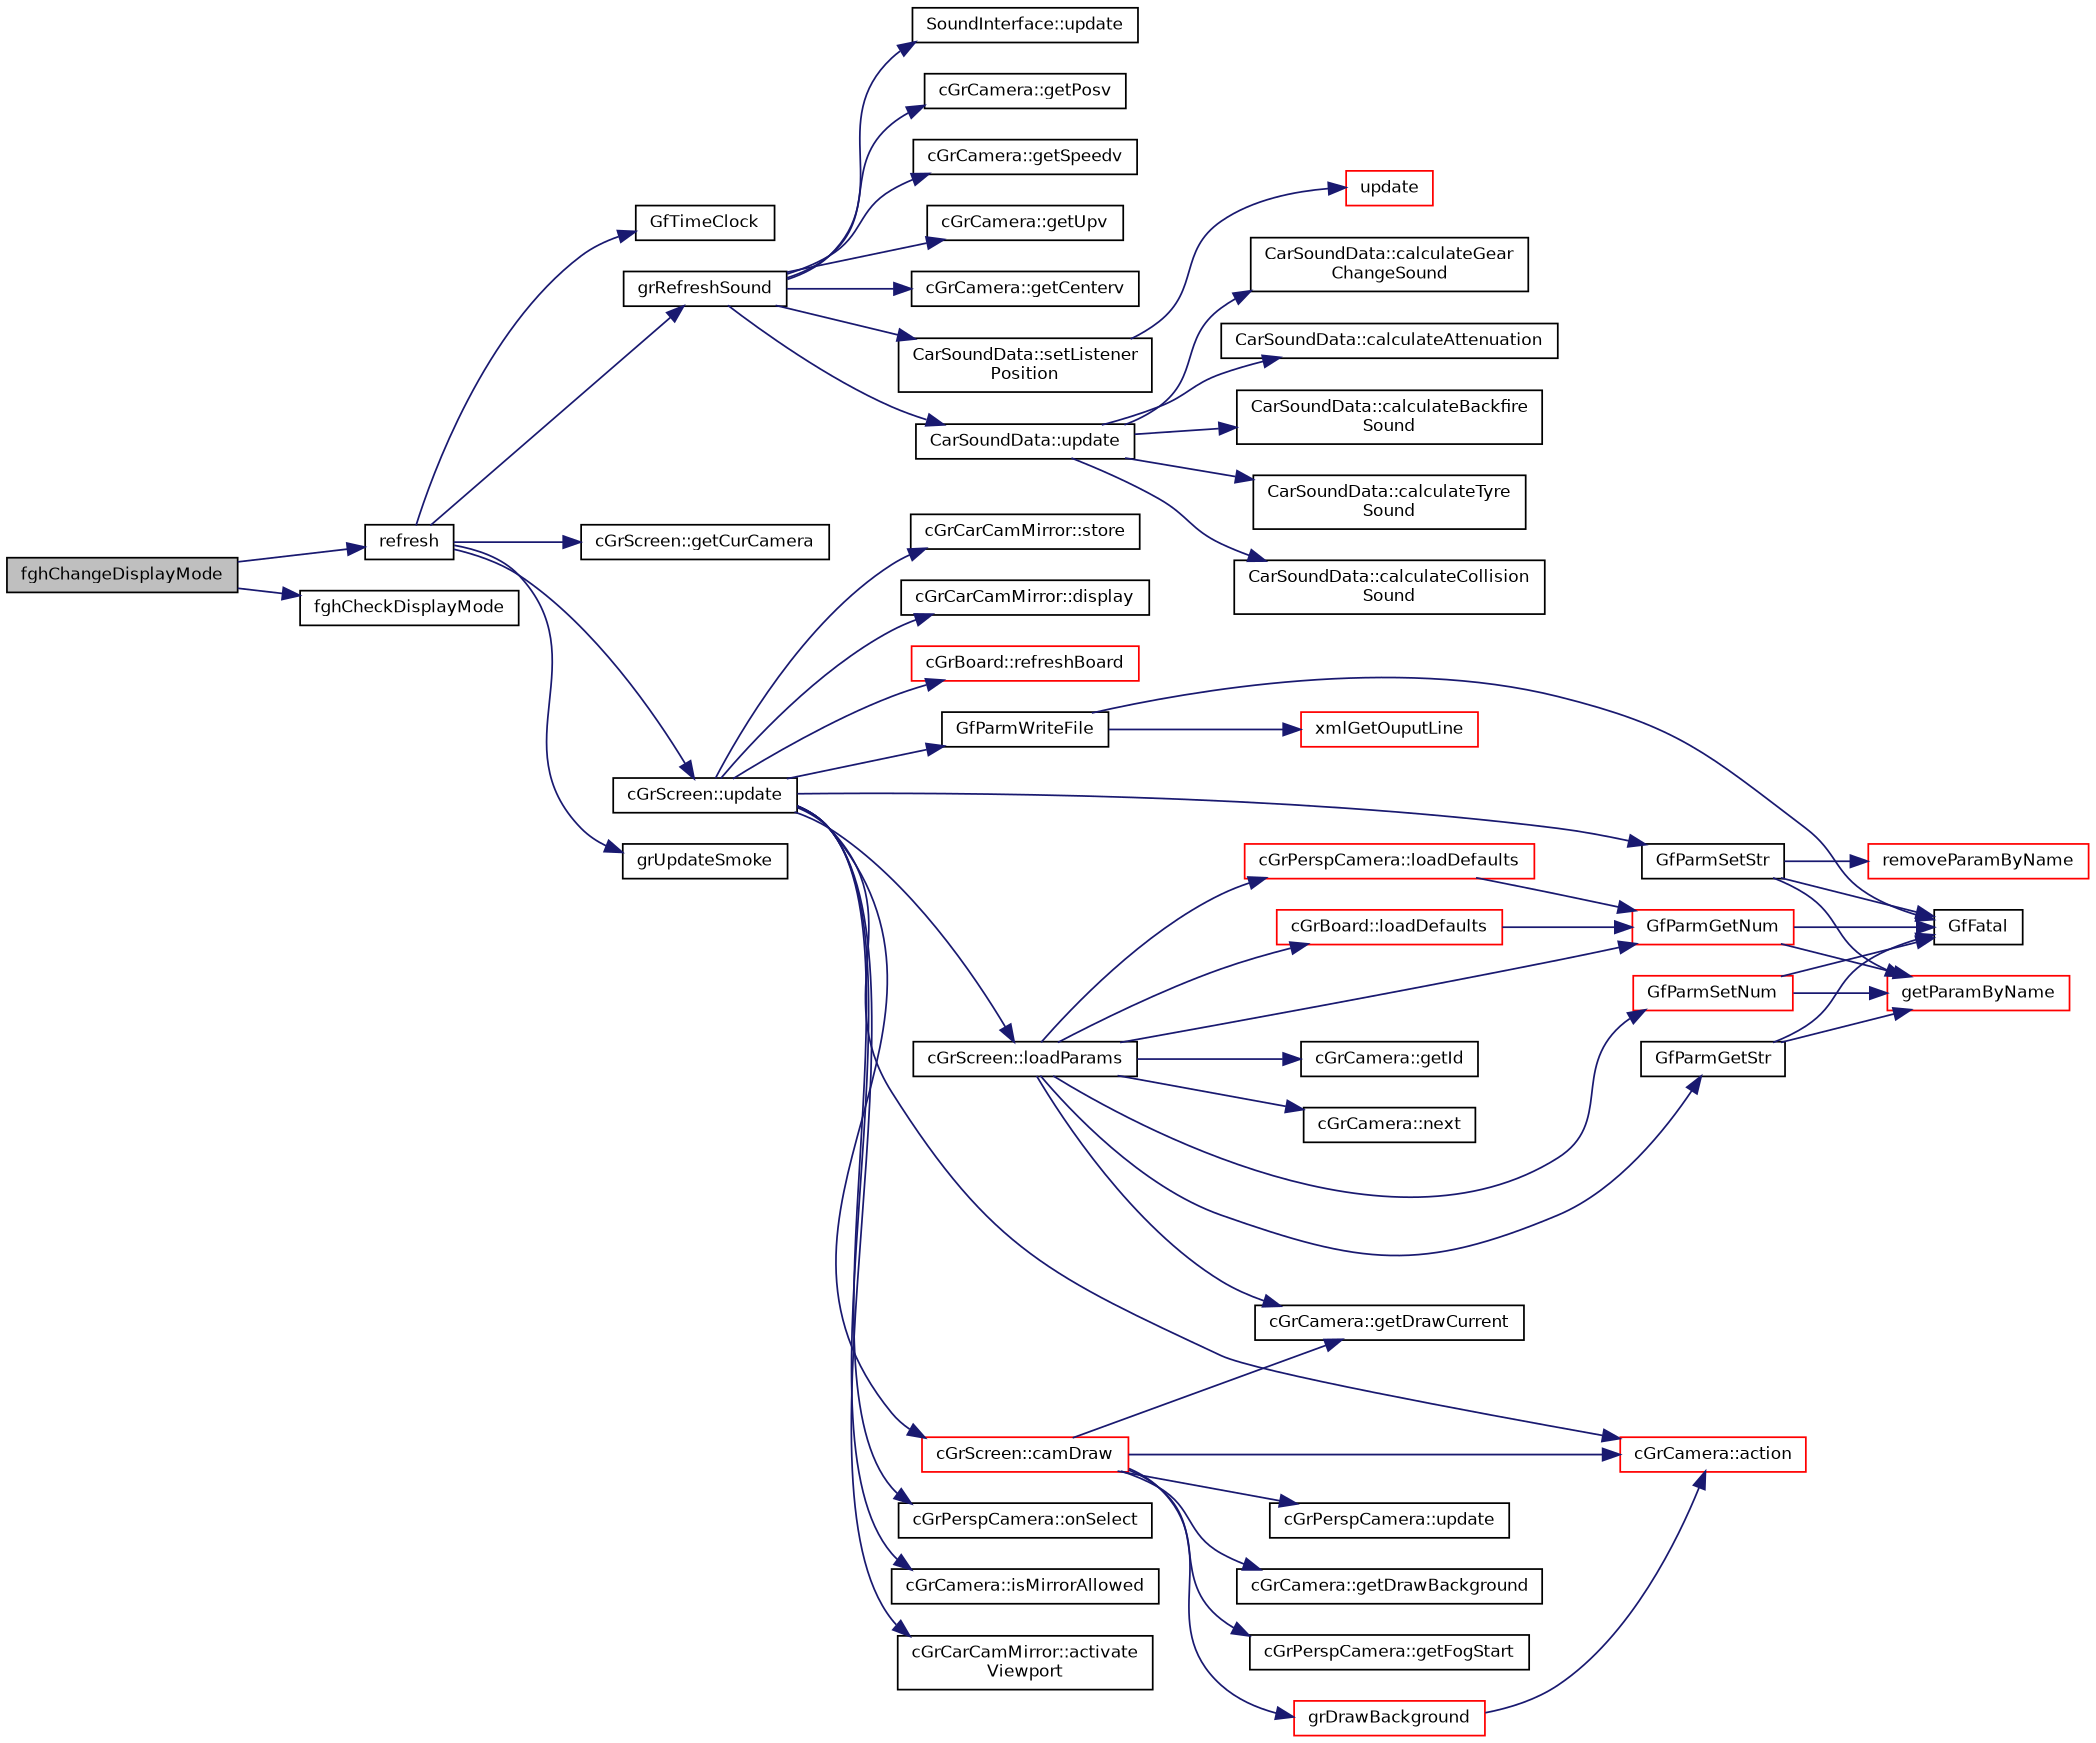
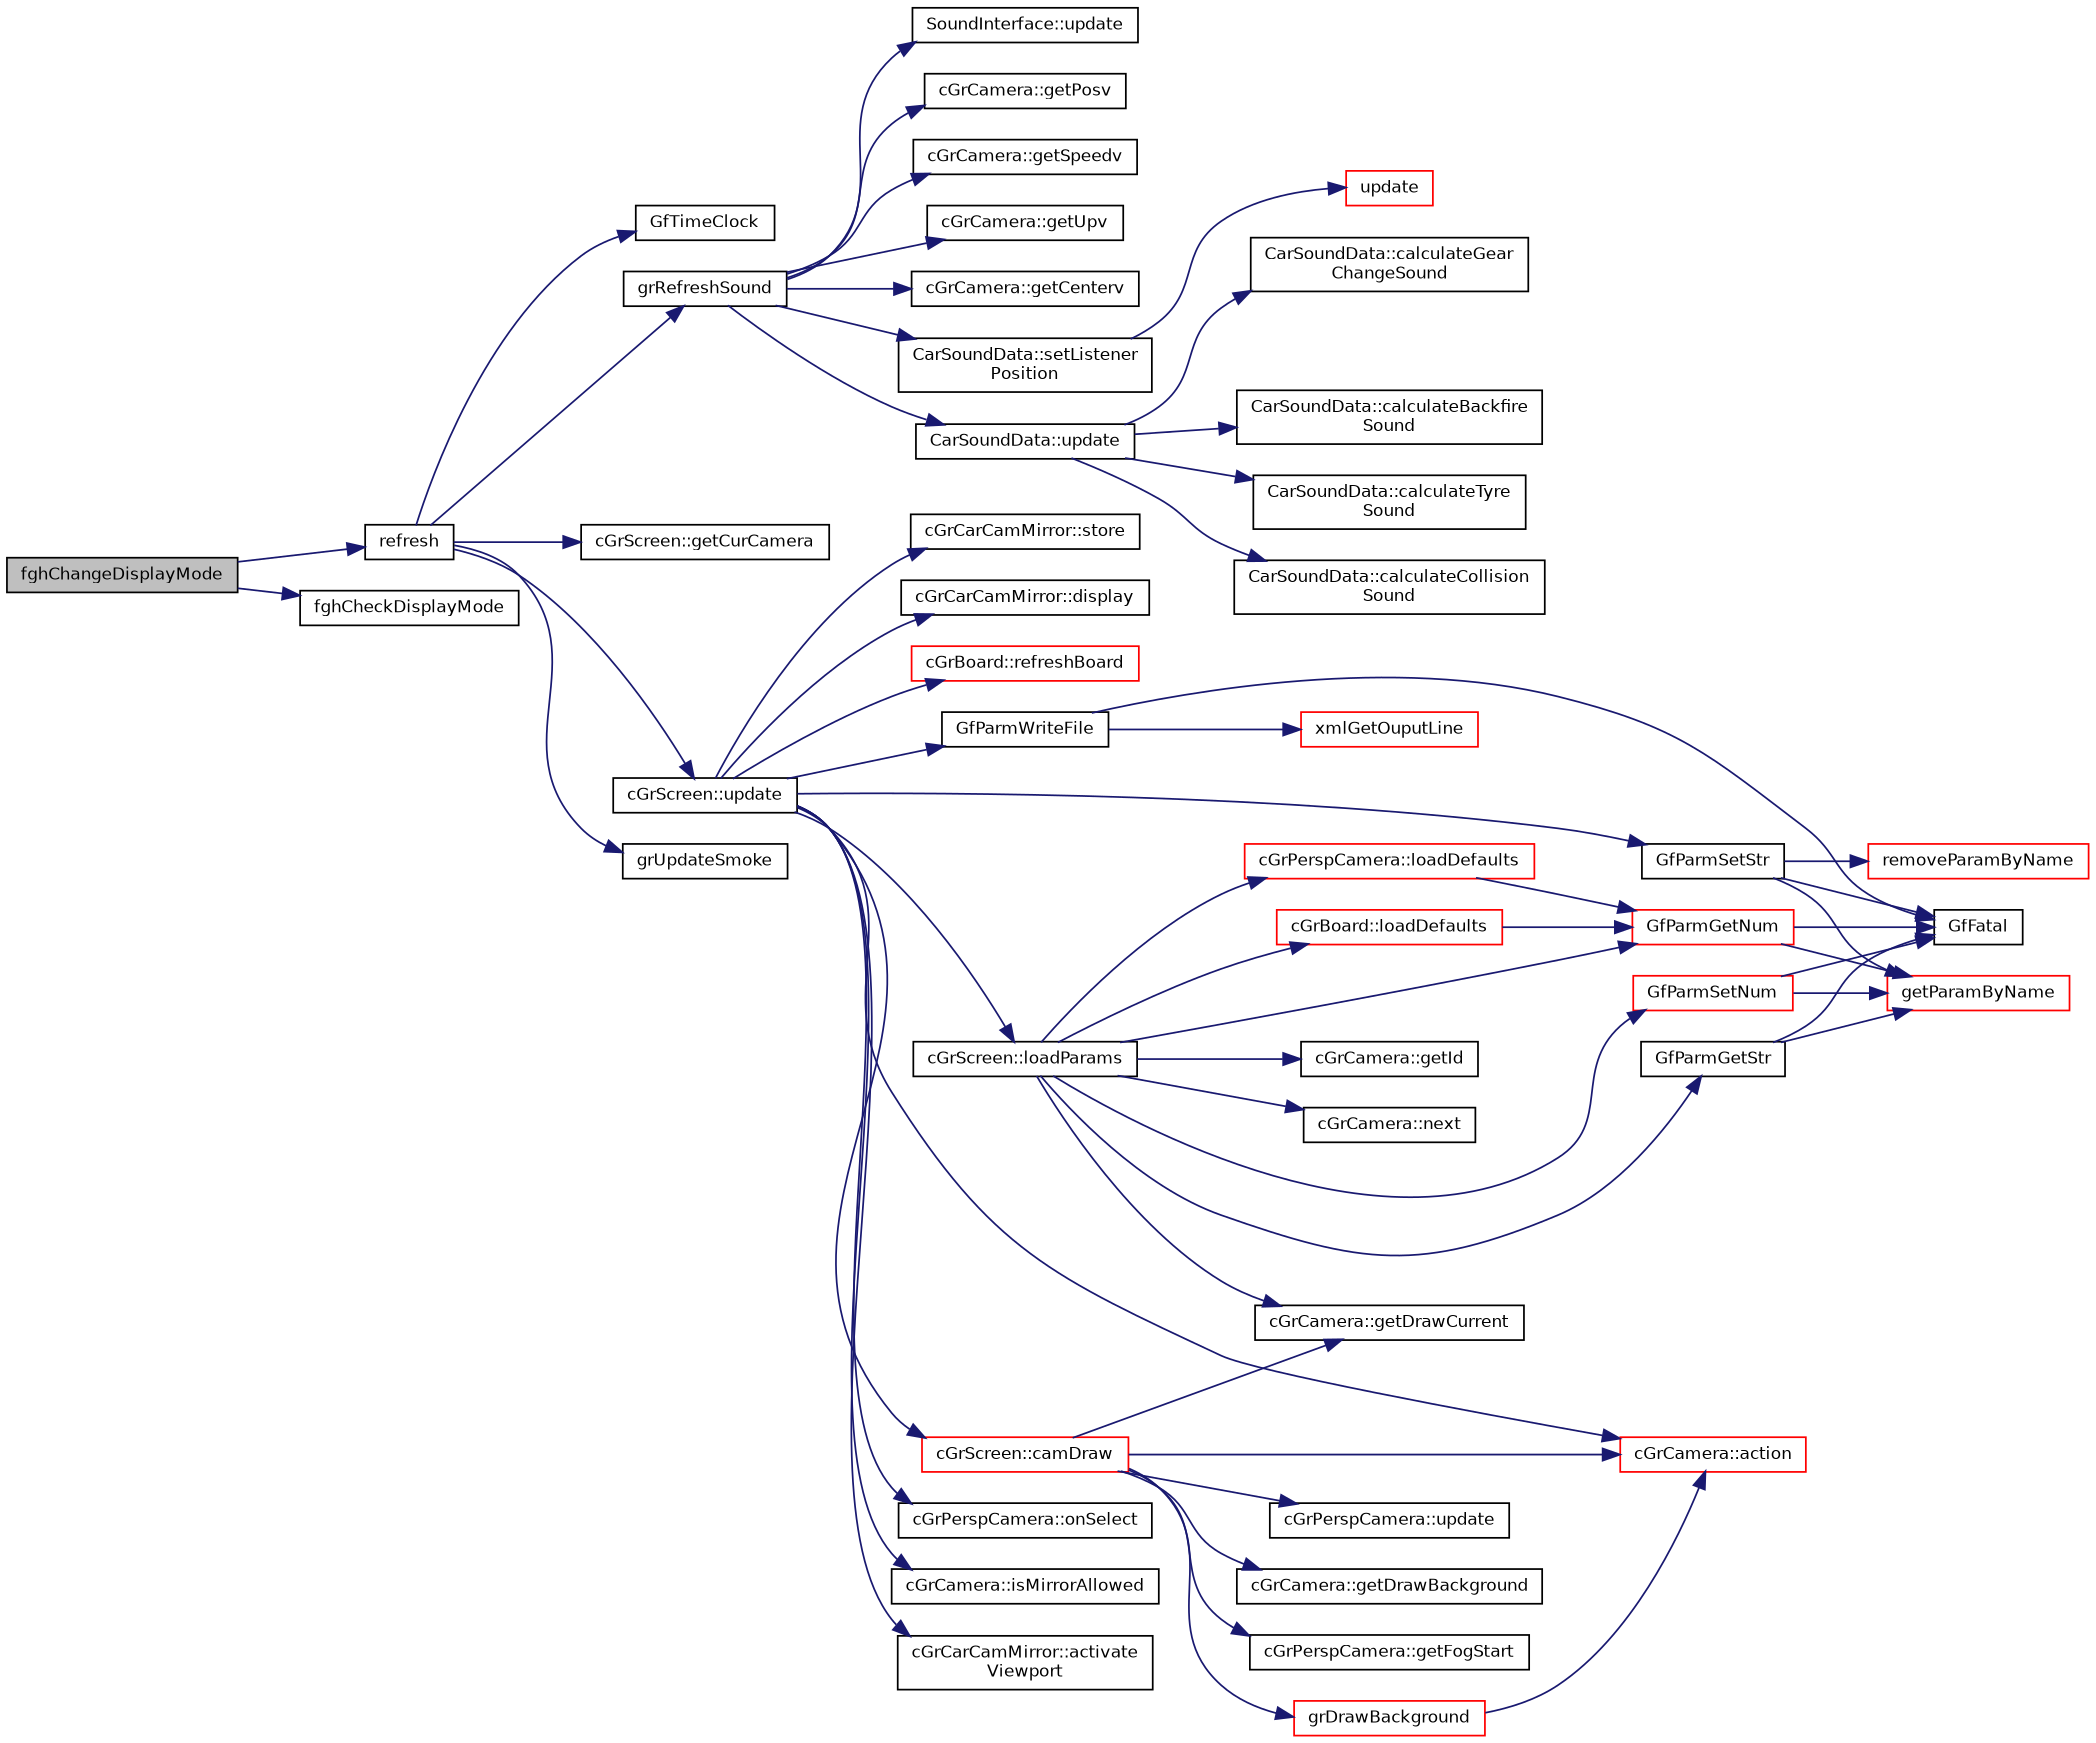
(1390, 341) -> none
